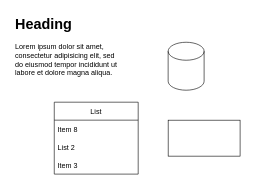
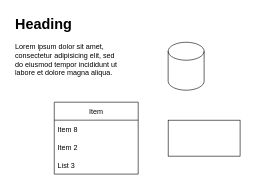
(96, 112) -> (96, 112)
(68, 148) -> (69, 148)
(69, 166) -> (68, 166)
